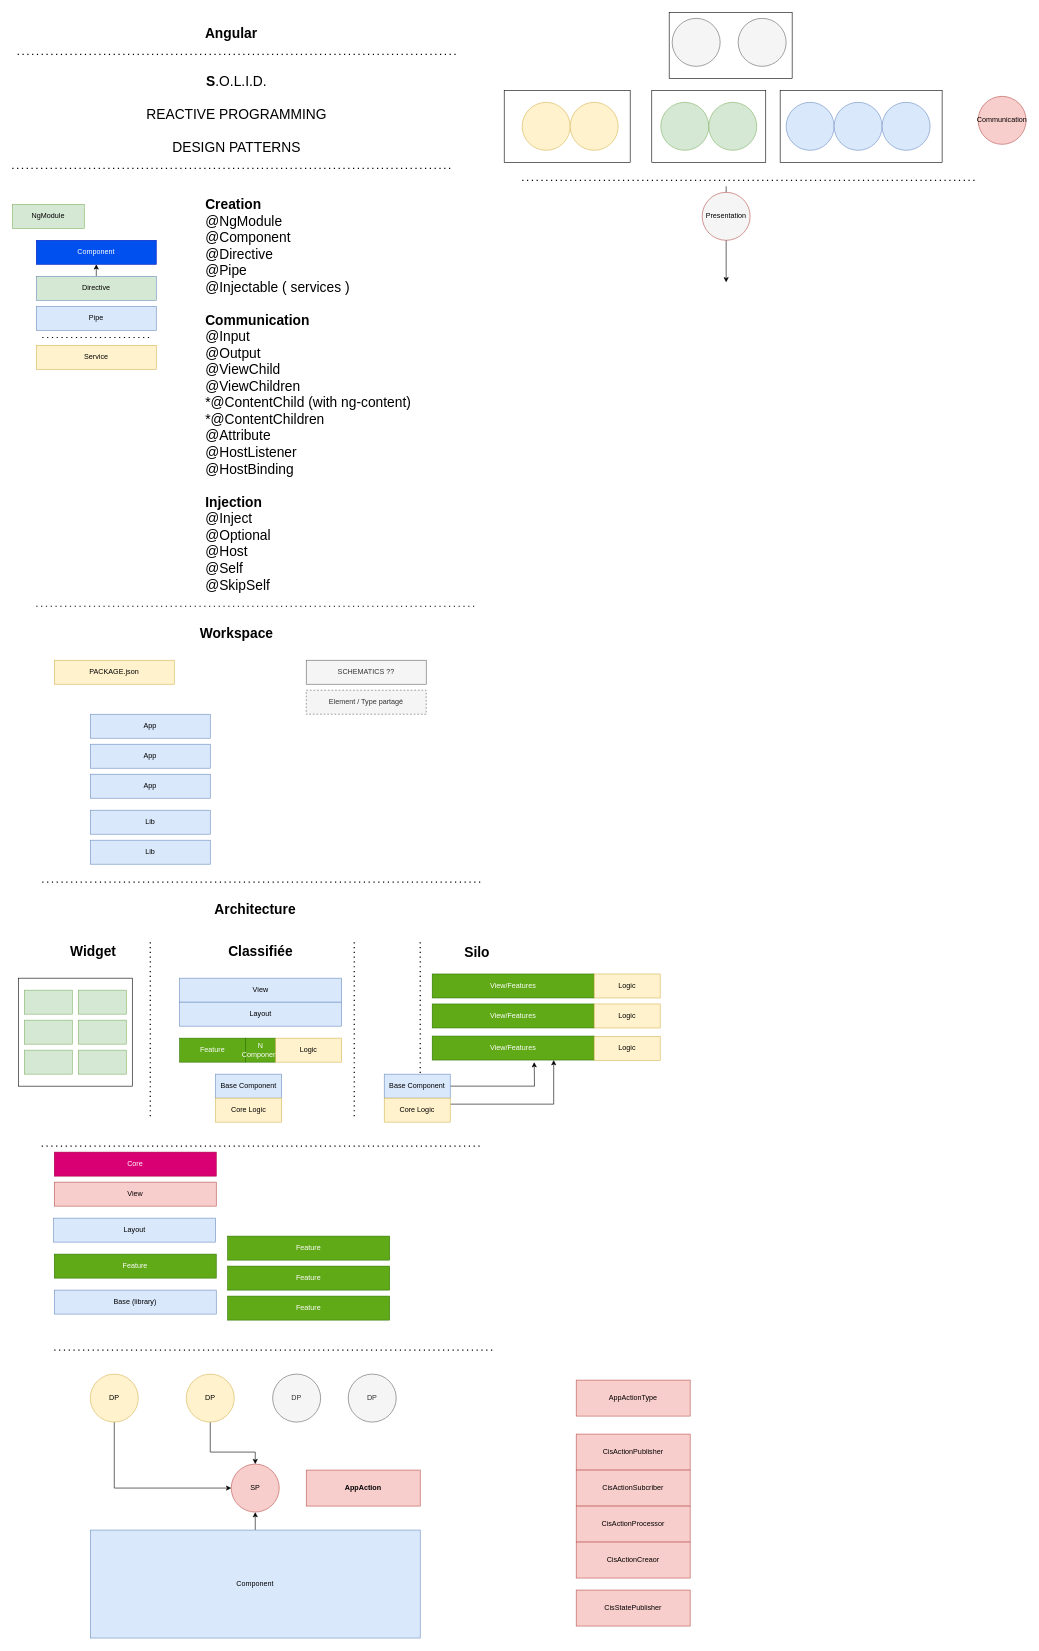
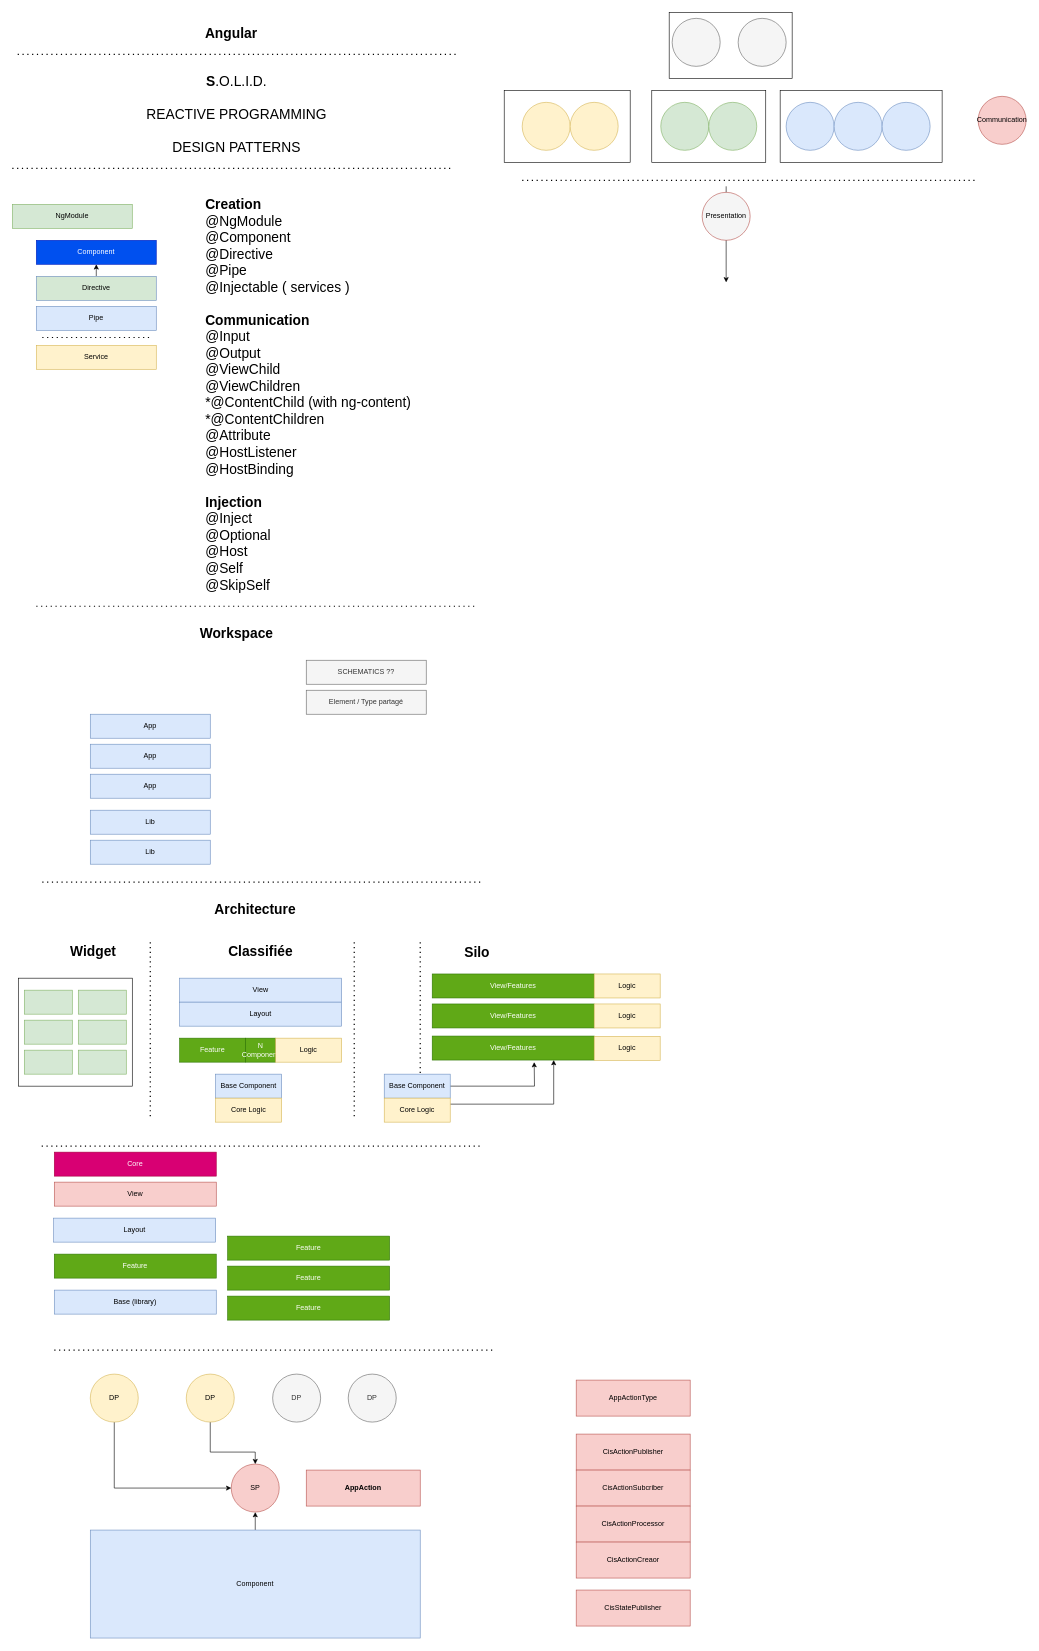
(48, 216) -> (72, 216)
(114, 672) -> none
(366, 702) -> (366, 702)
